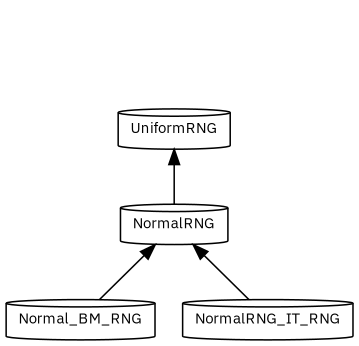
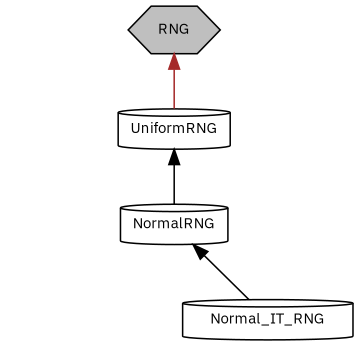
none -> (174, 30)
(81, 320) -> none
(268, 320) -> (268, 320)
